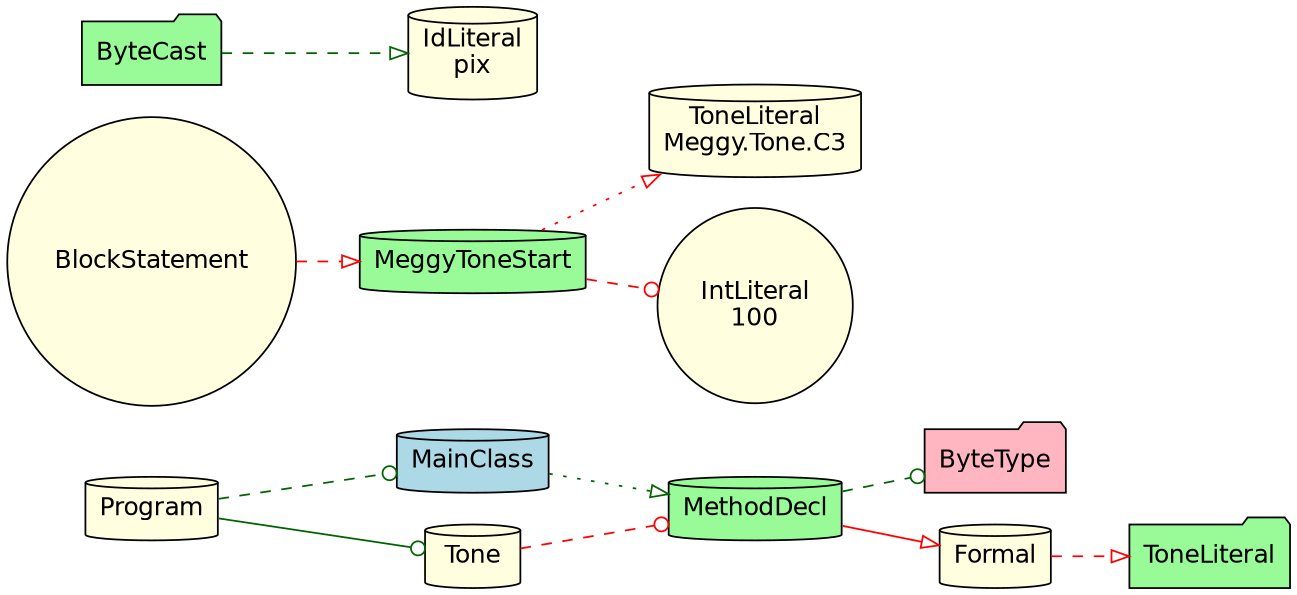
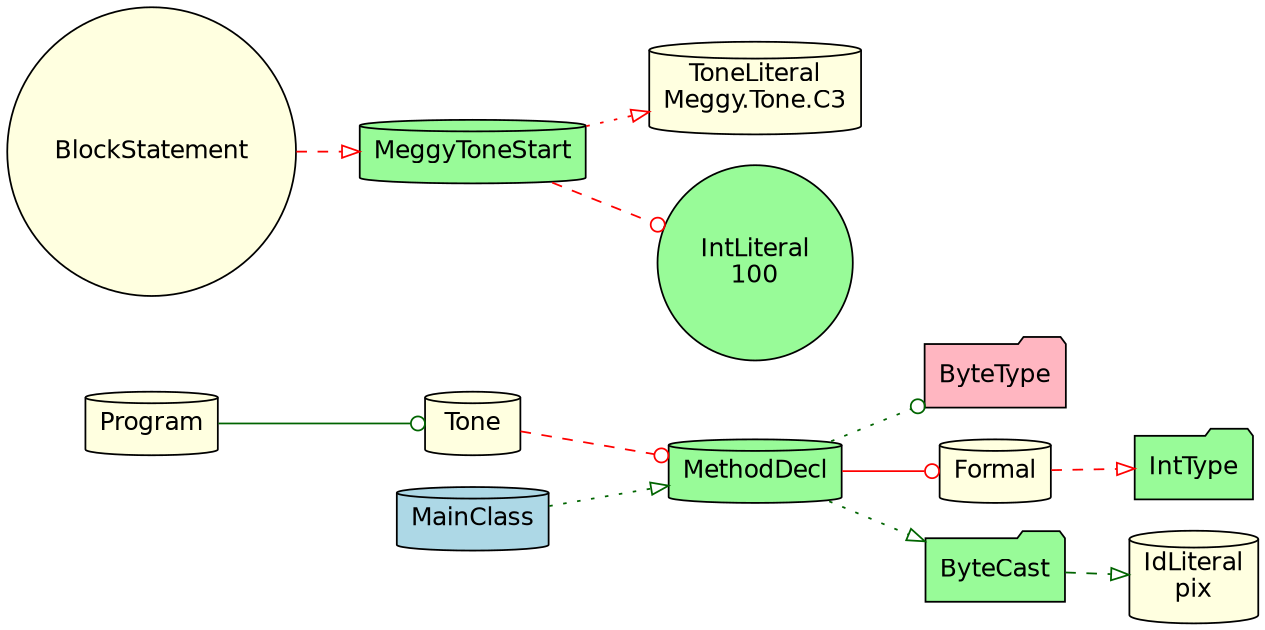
(755, 306) -> (755, 263)
(876, 485) -> (871, 425)
(300, 487) -> none
none -> (869, 518)
(882, 534) -> (883, 471)
(1210, 556) -> (1194, 468)
